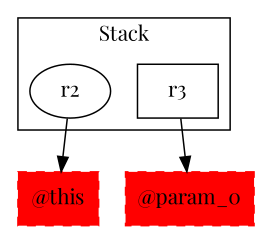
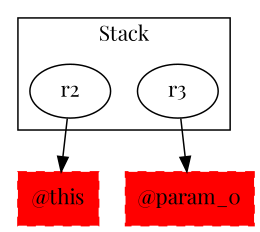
(178, 91) -> (178, 91)
